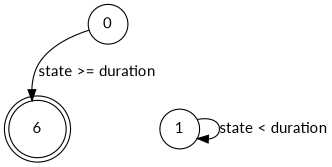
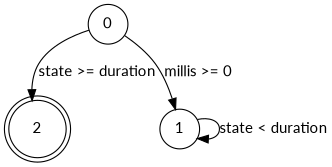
none -> (155, 63)
(37, 129) -> (37, 129)
